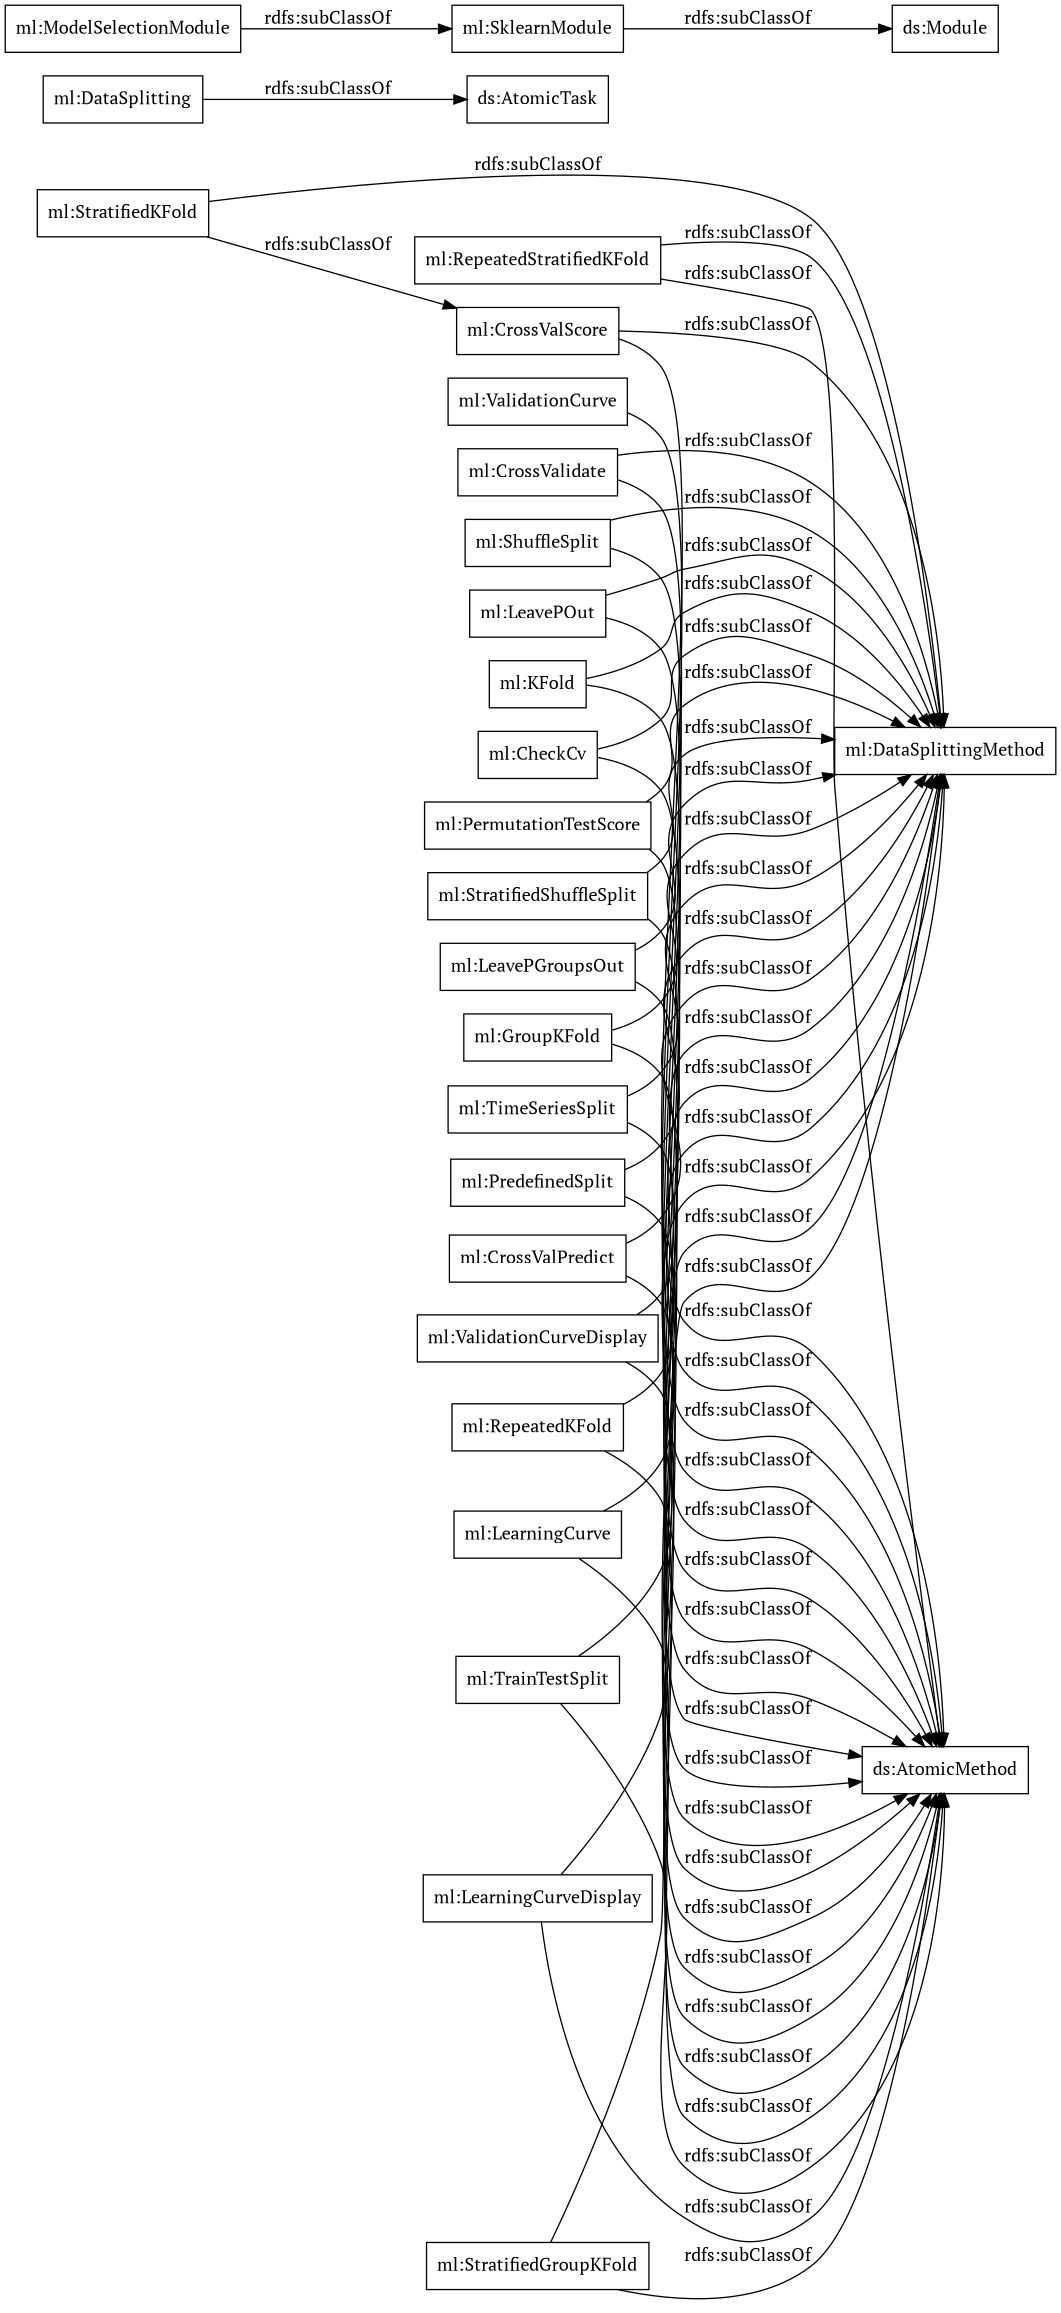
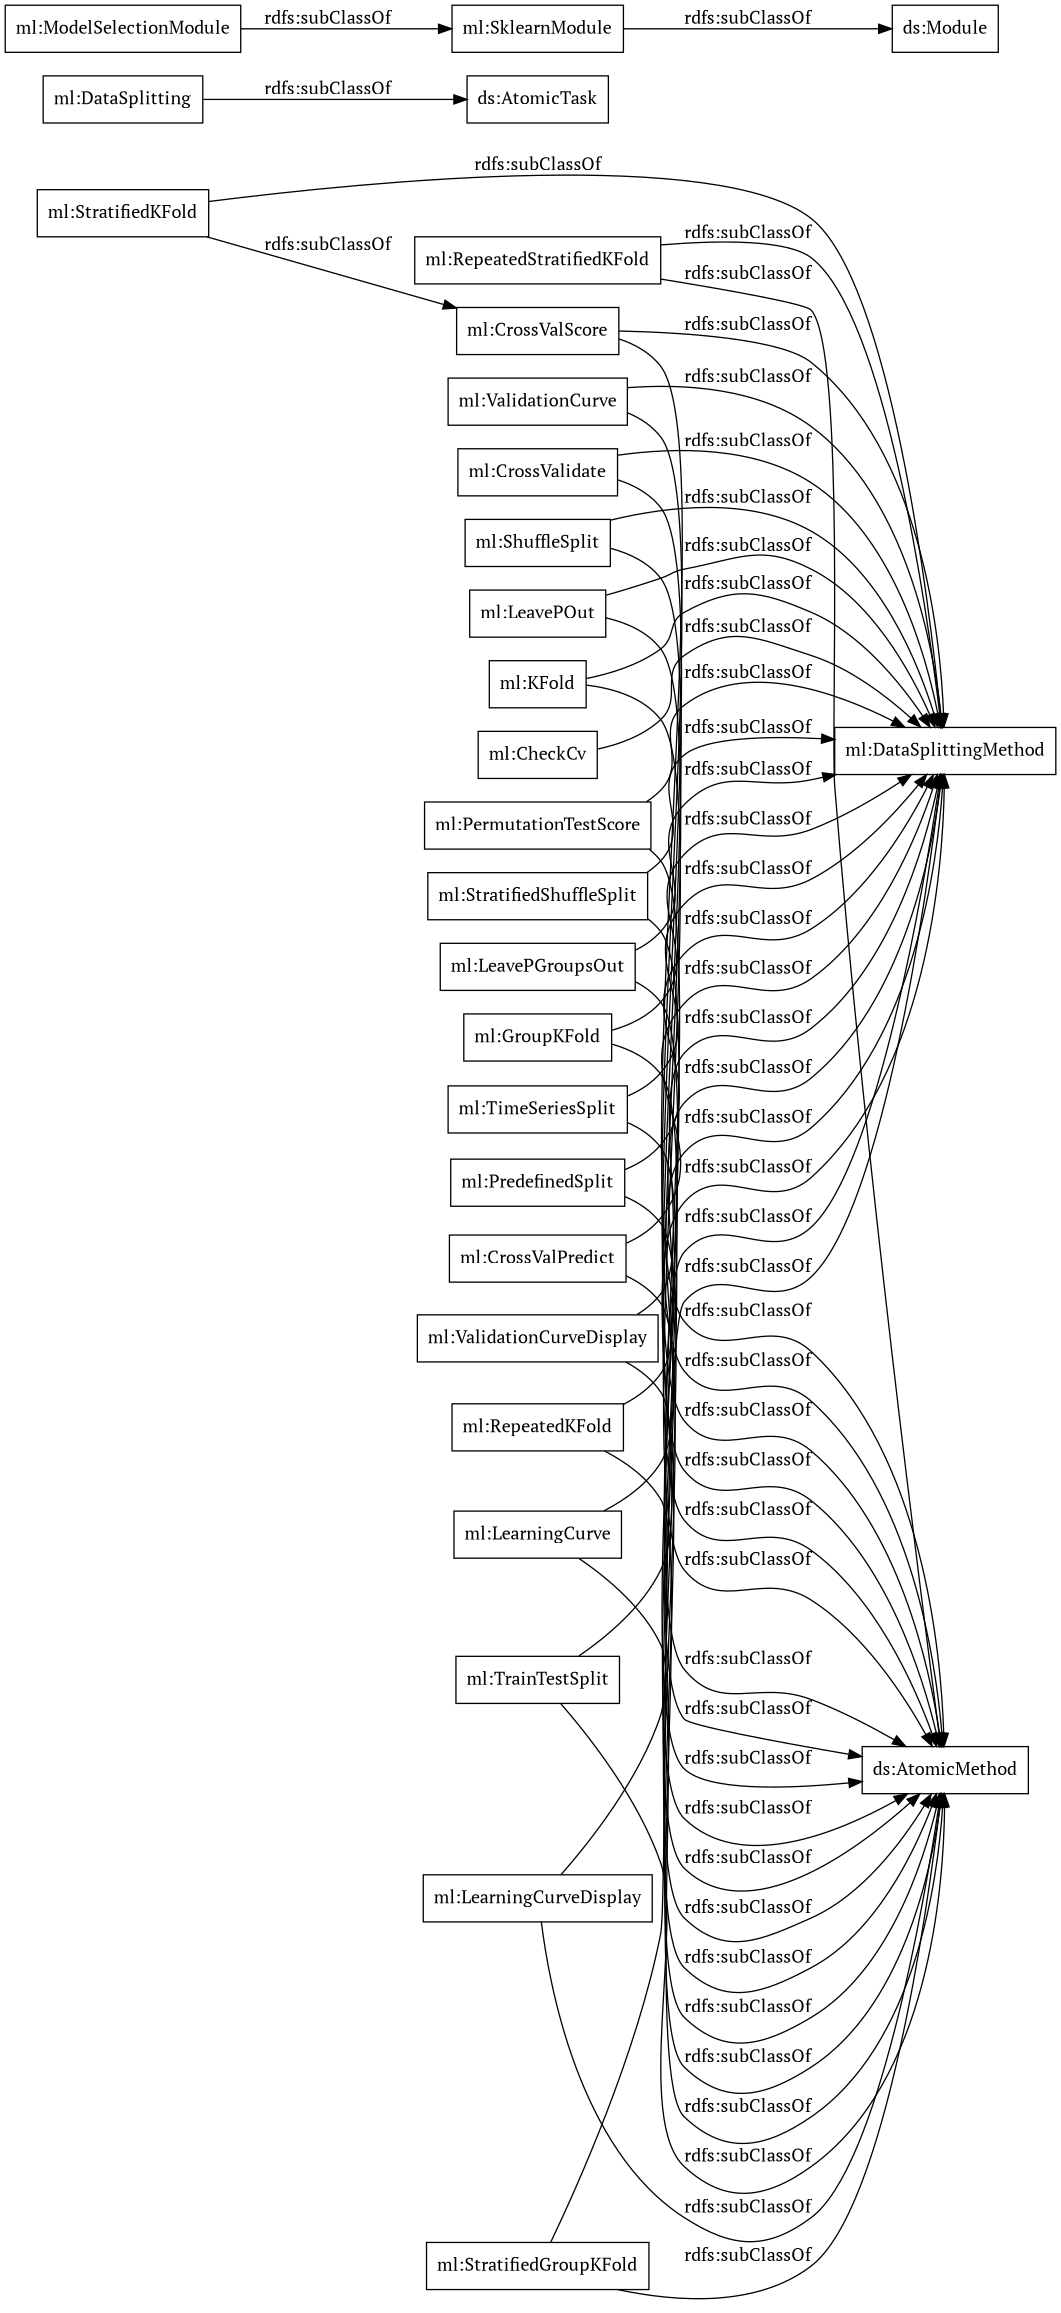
none -> (857, 474)
(668, 1304) -> none
